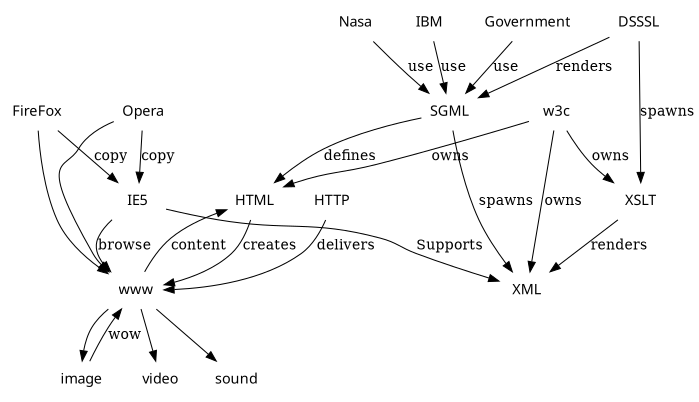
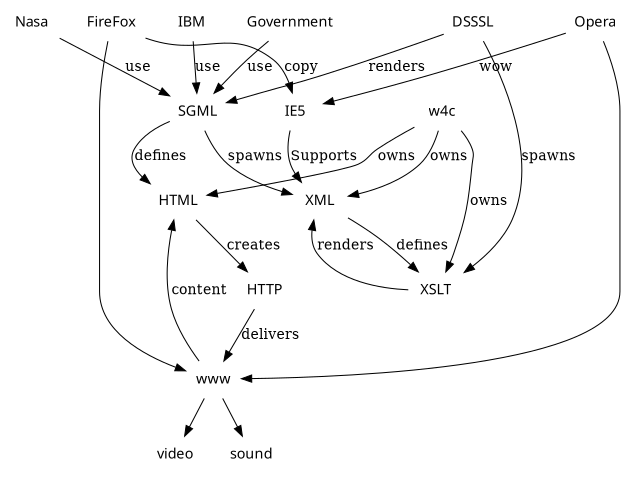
(557, 112) -> (442, 112)
(159, 157) -> (496, 67)
(97, 240) -> none
none -> (381, 240)
(221, 261) -> (218, 242)
(82, 380) -> none
